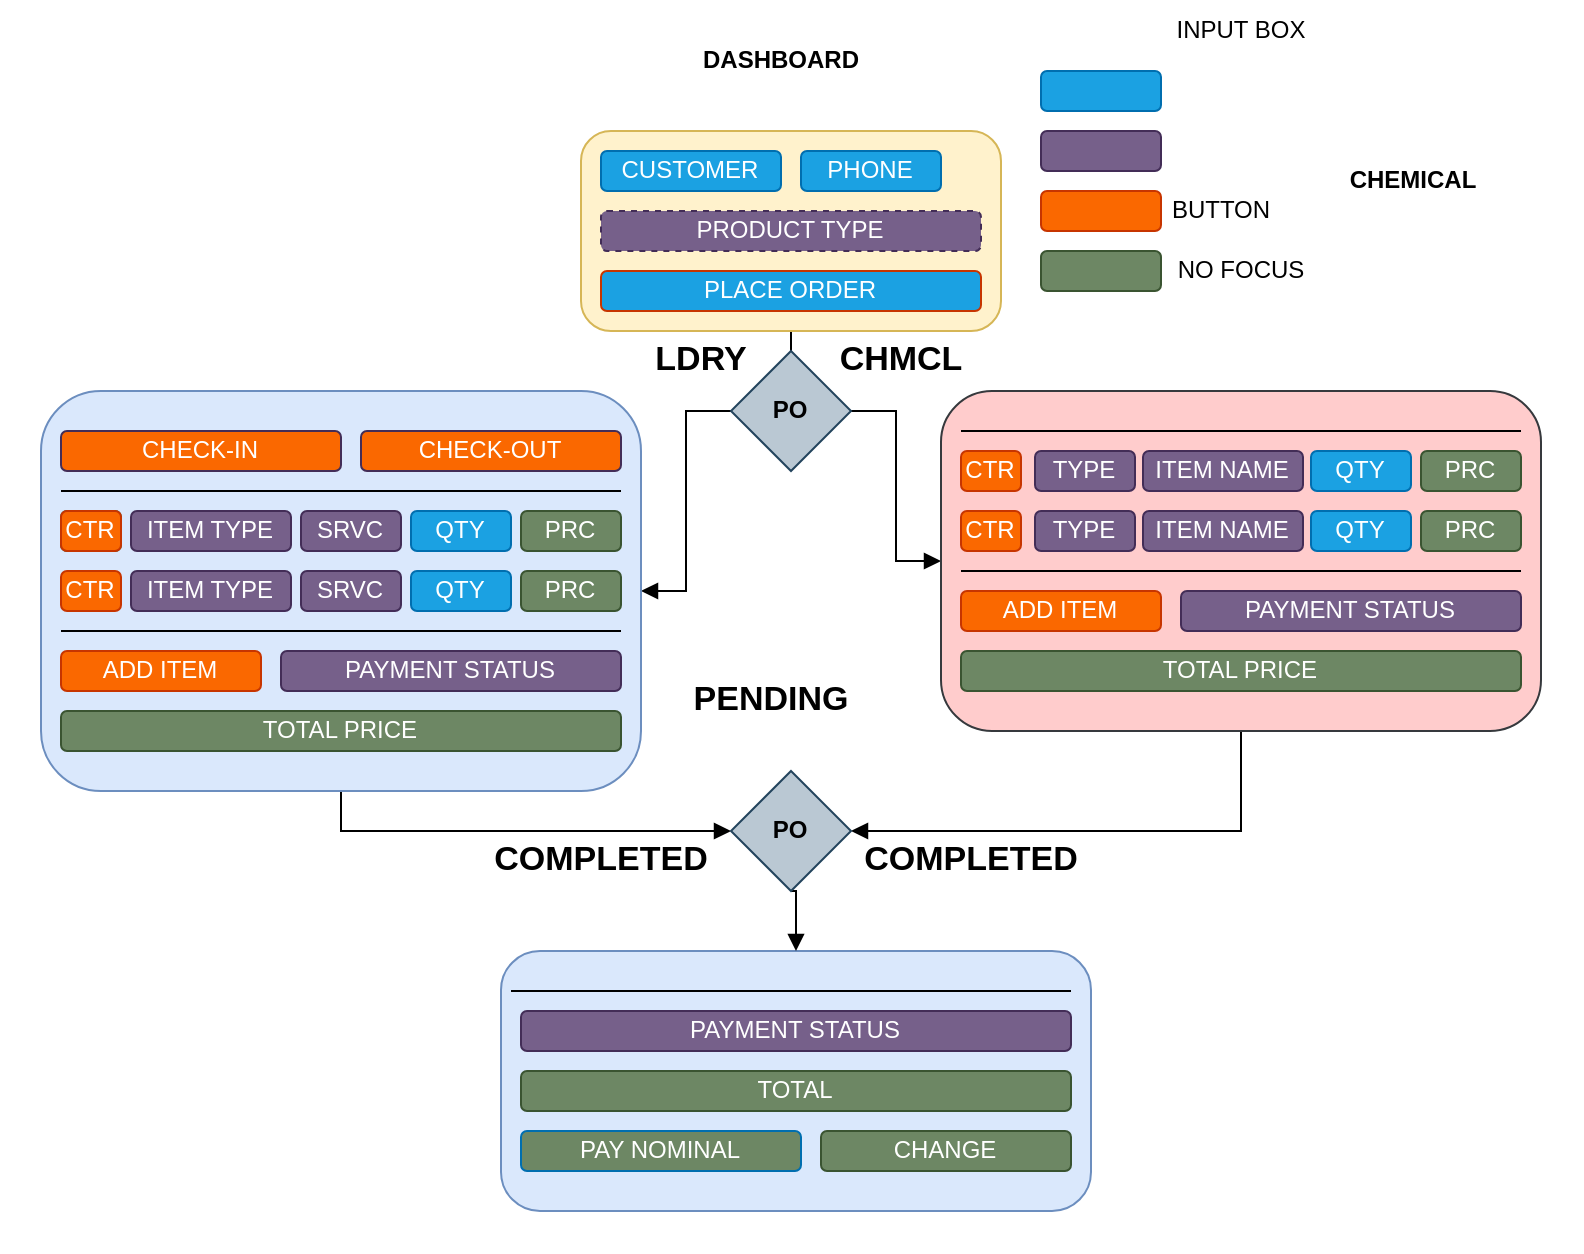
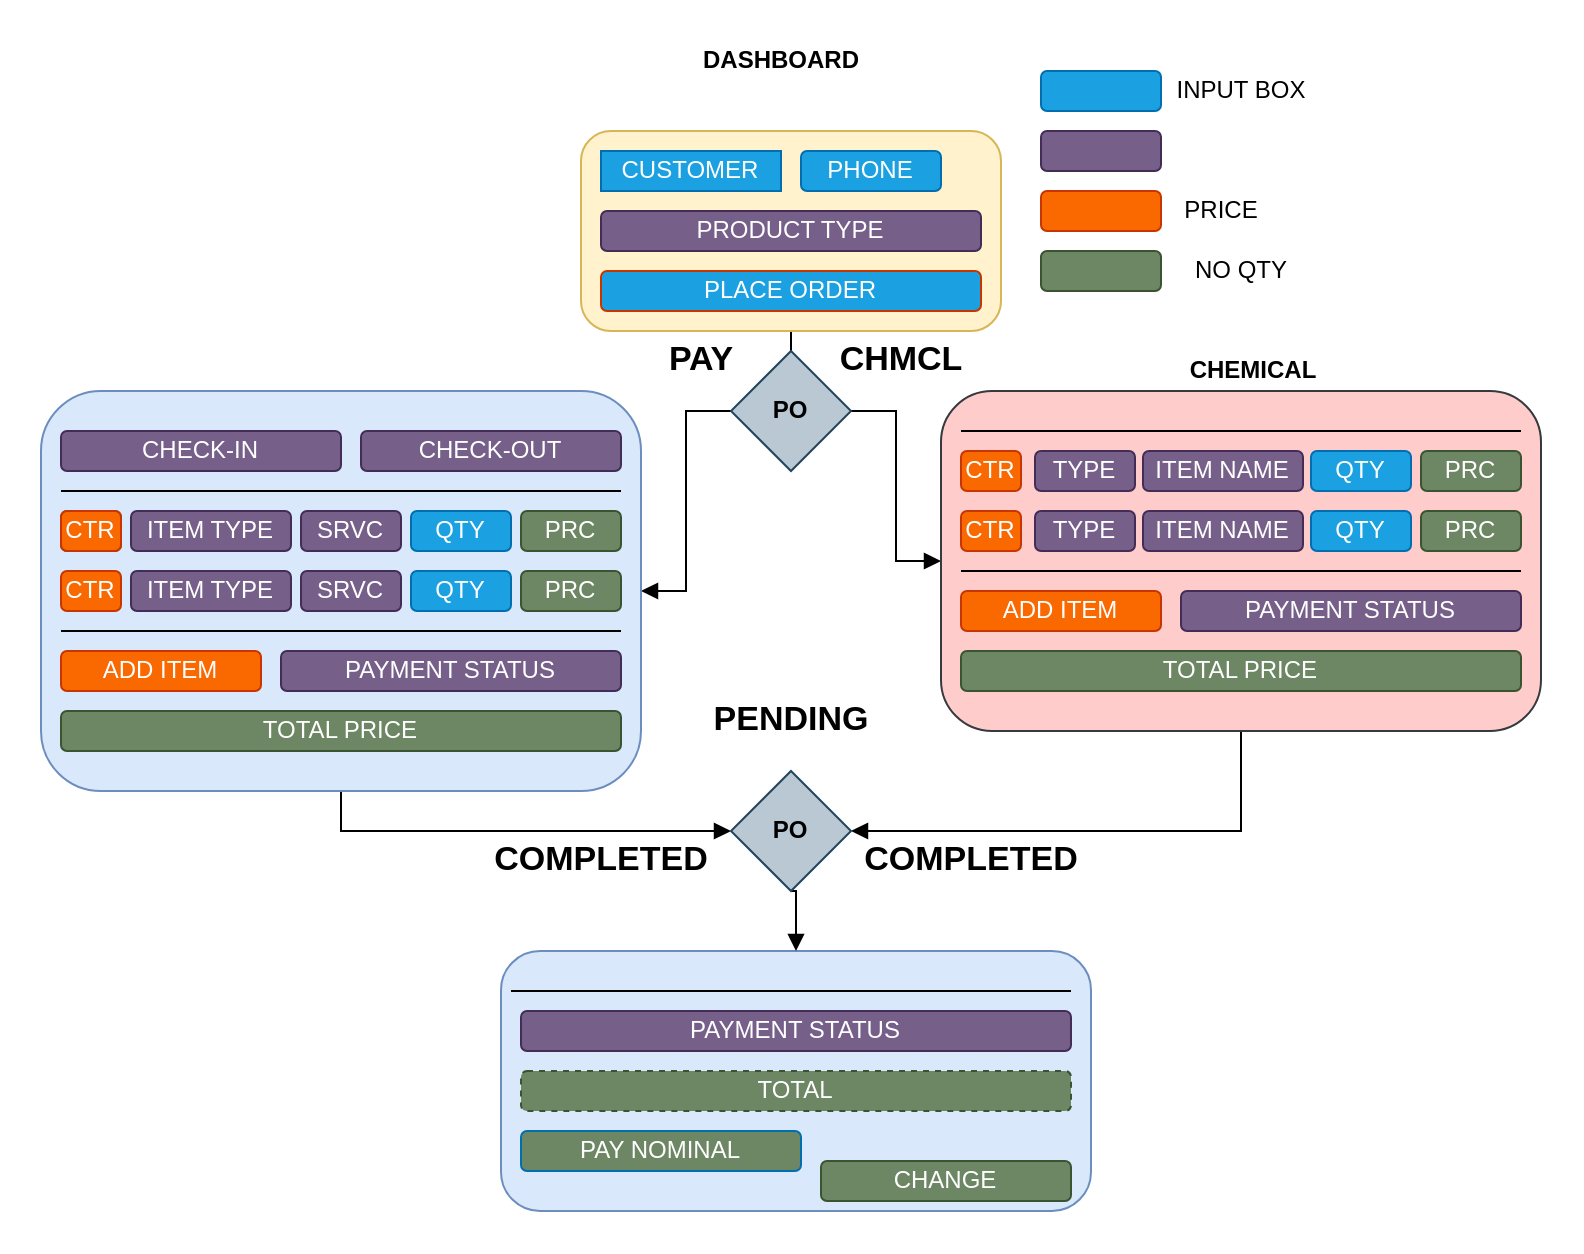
(1241, 31) -> (1241, 91)
(691, 171) -> (691, 171)
(1413, 181) -> (1253, 371)
(1222, 211) -> (1222, 211)
(791, 231) -> (791, 231)
(1242, 271) -> (1242, 271)
(702, 361) -> (702, 361)
(201, 451) -> (201, 451)
(491, 451) -> (491, 451)
(771, 701) -> (791, 721)
(796, 1091) -> (796, 1091)
(946, 1151) -> (946, 1181)
